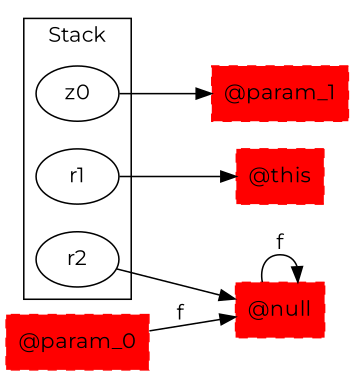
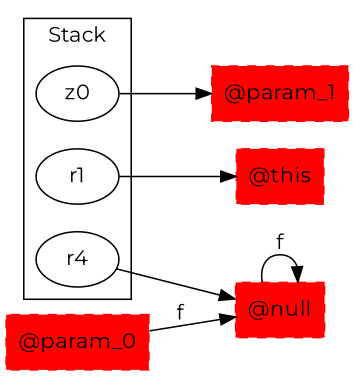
(78, 259) -> (78, 259)
